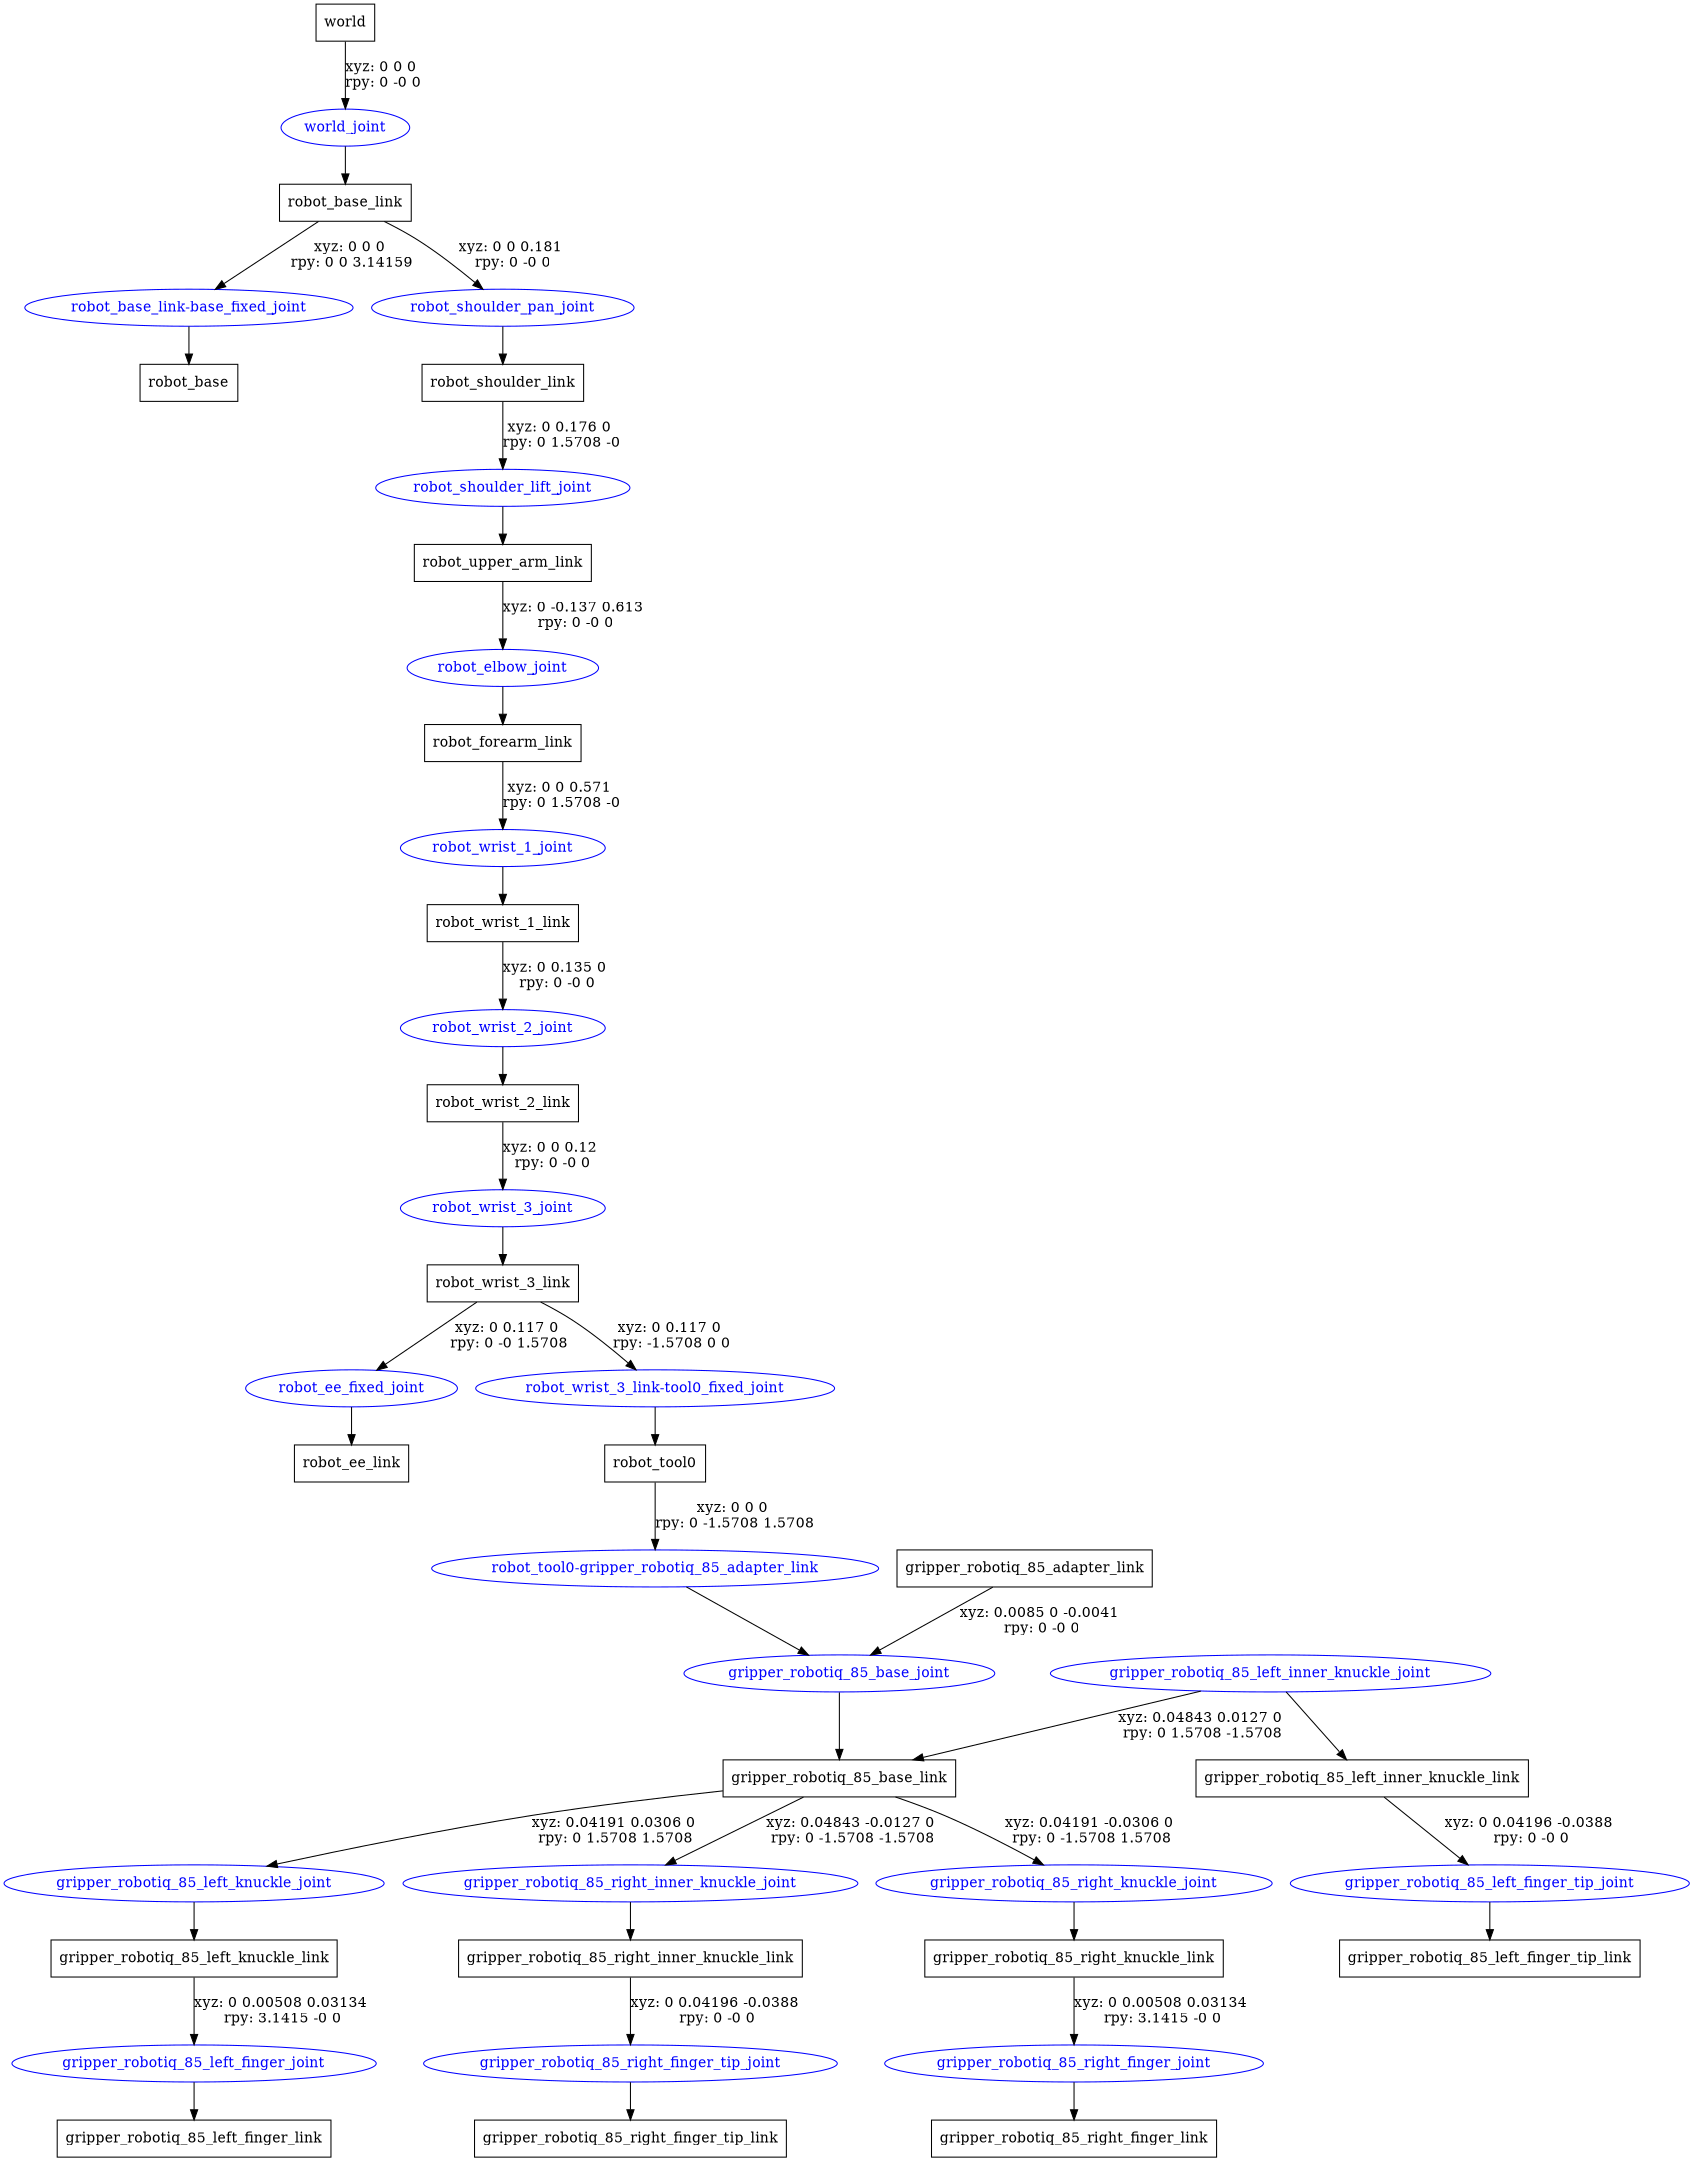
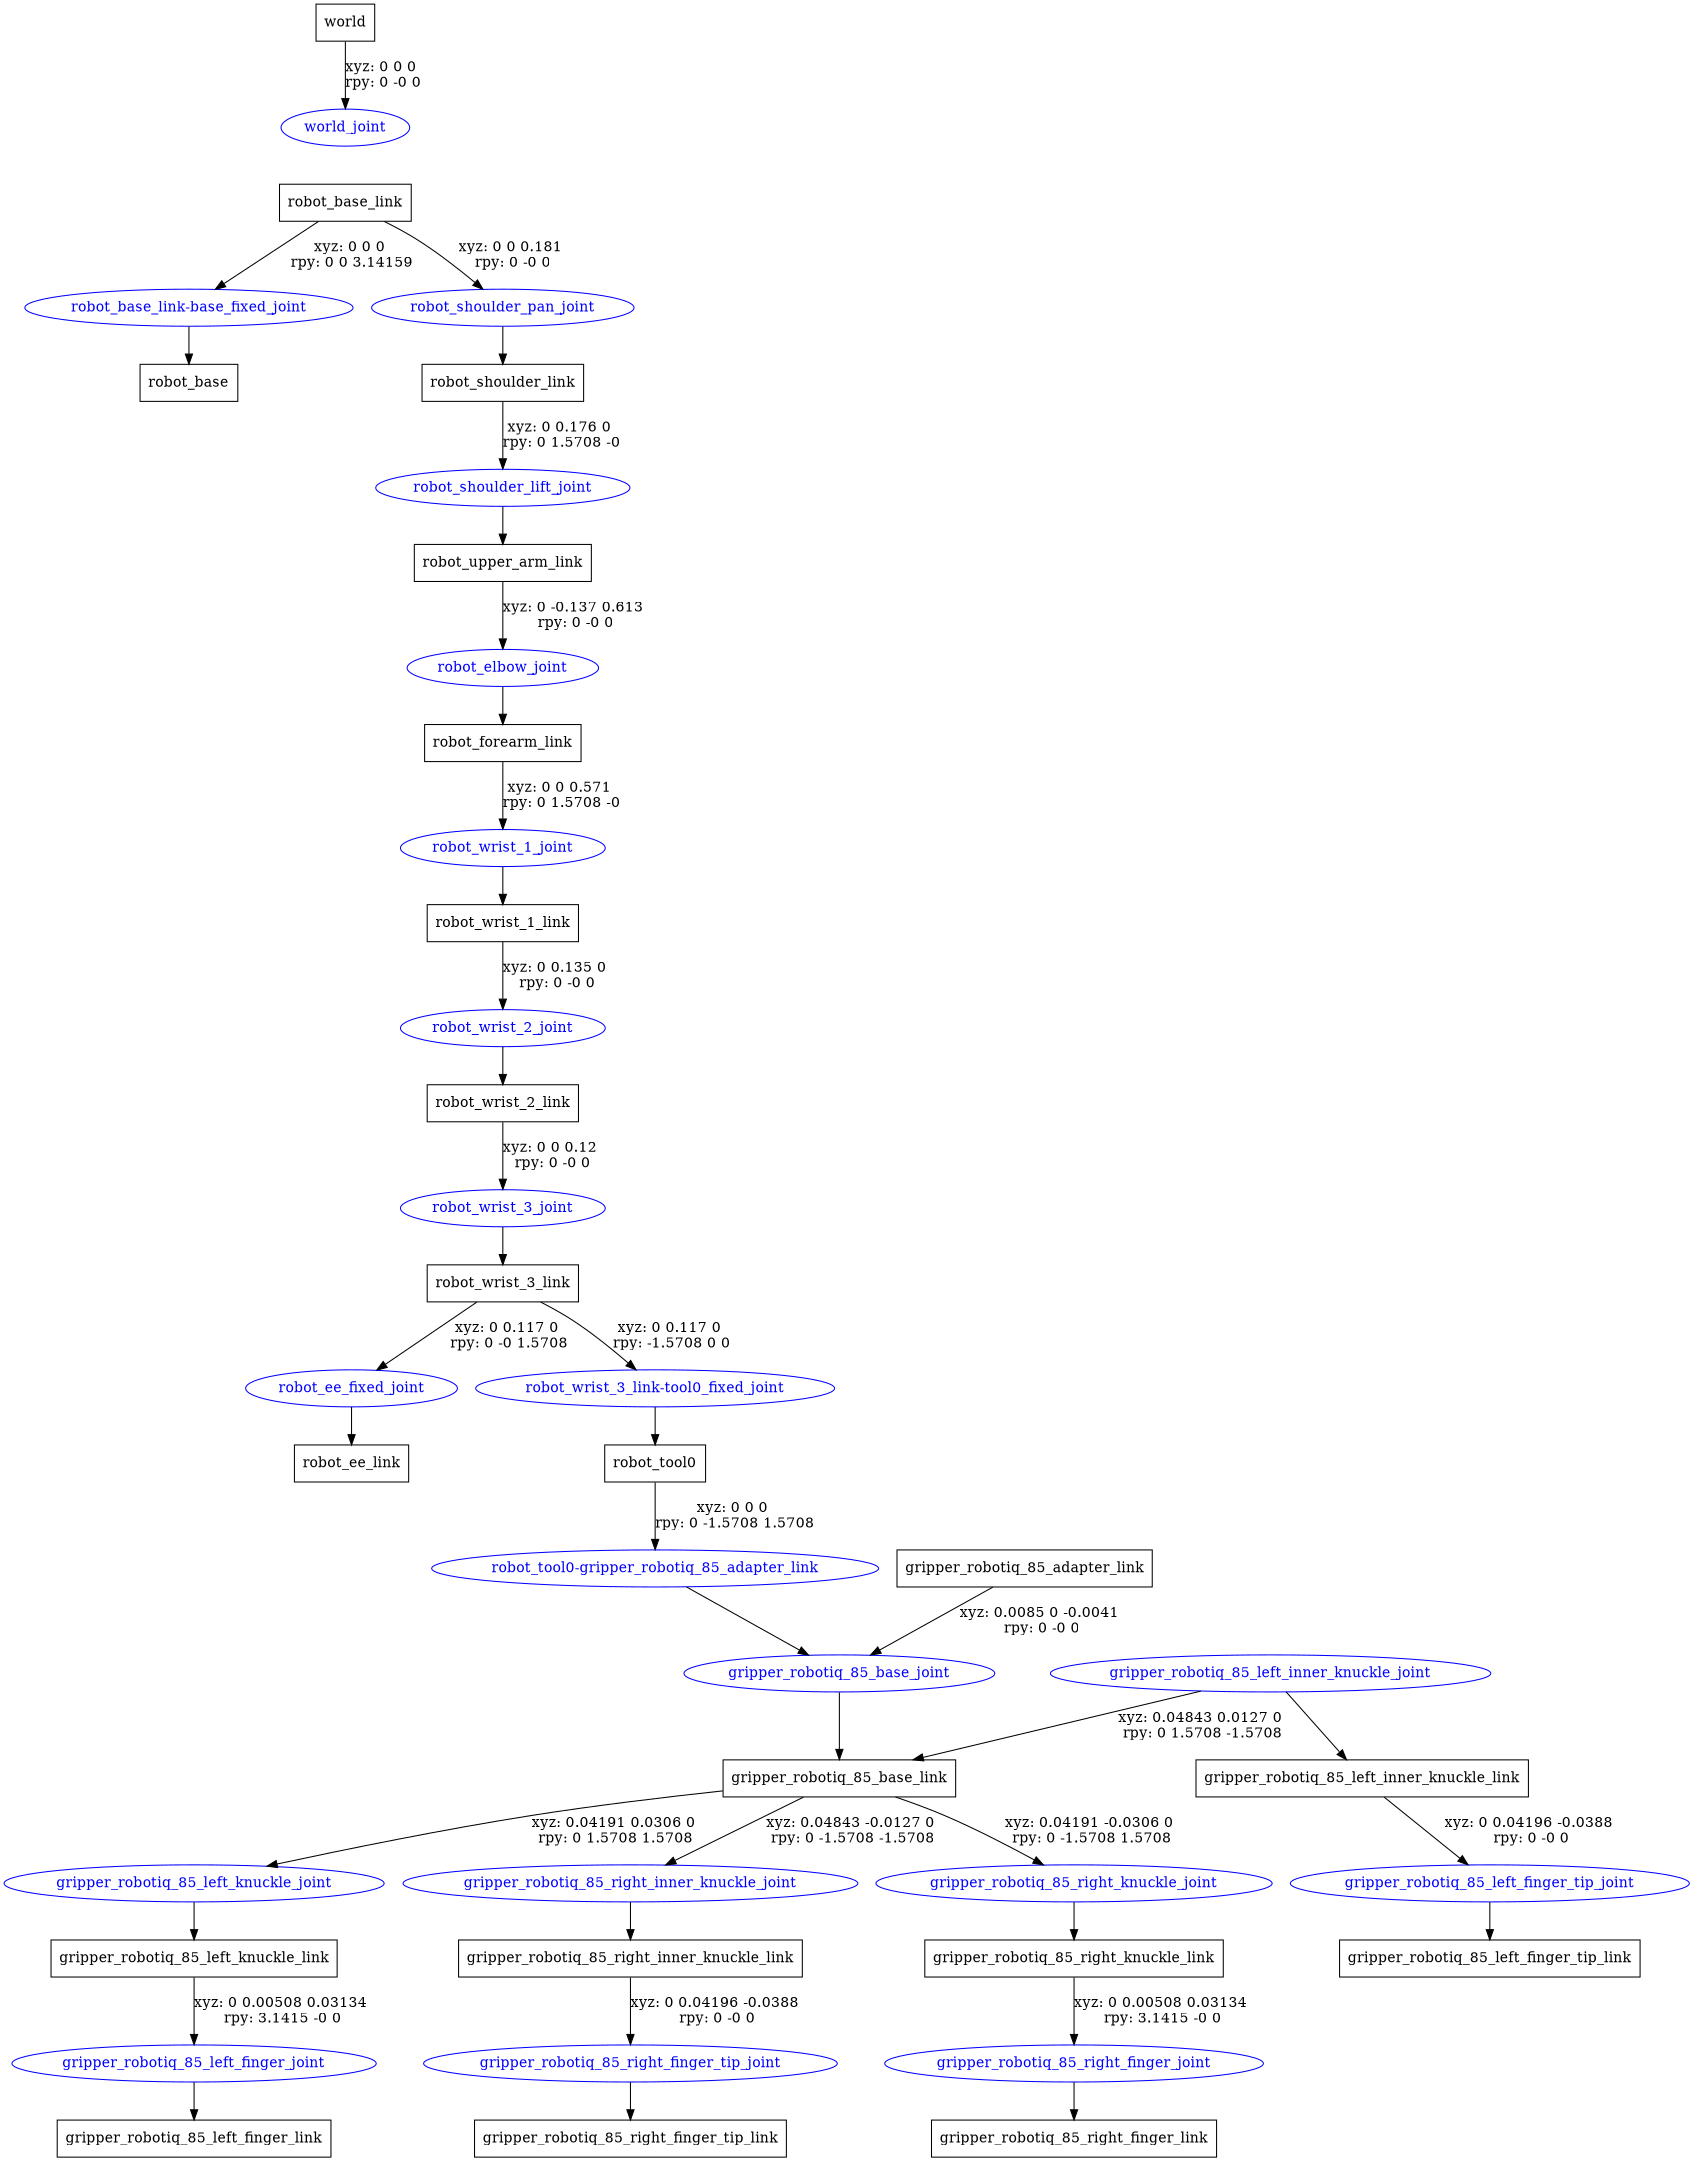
(345, 160) -> none
